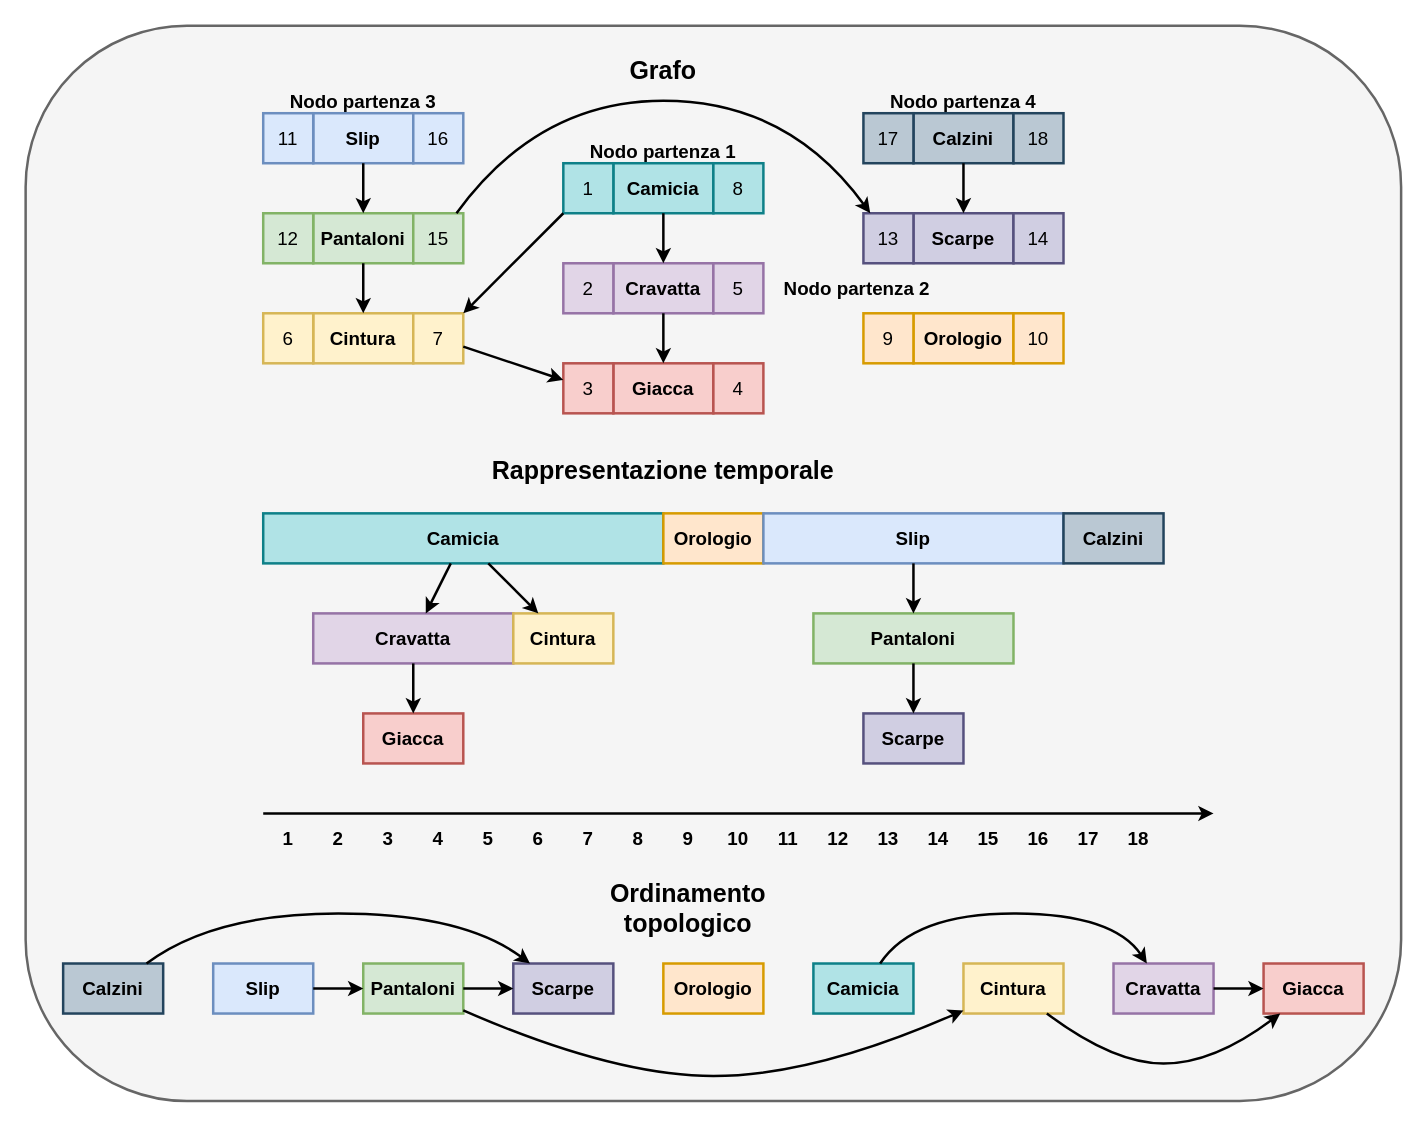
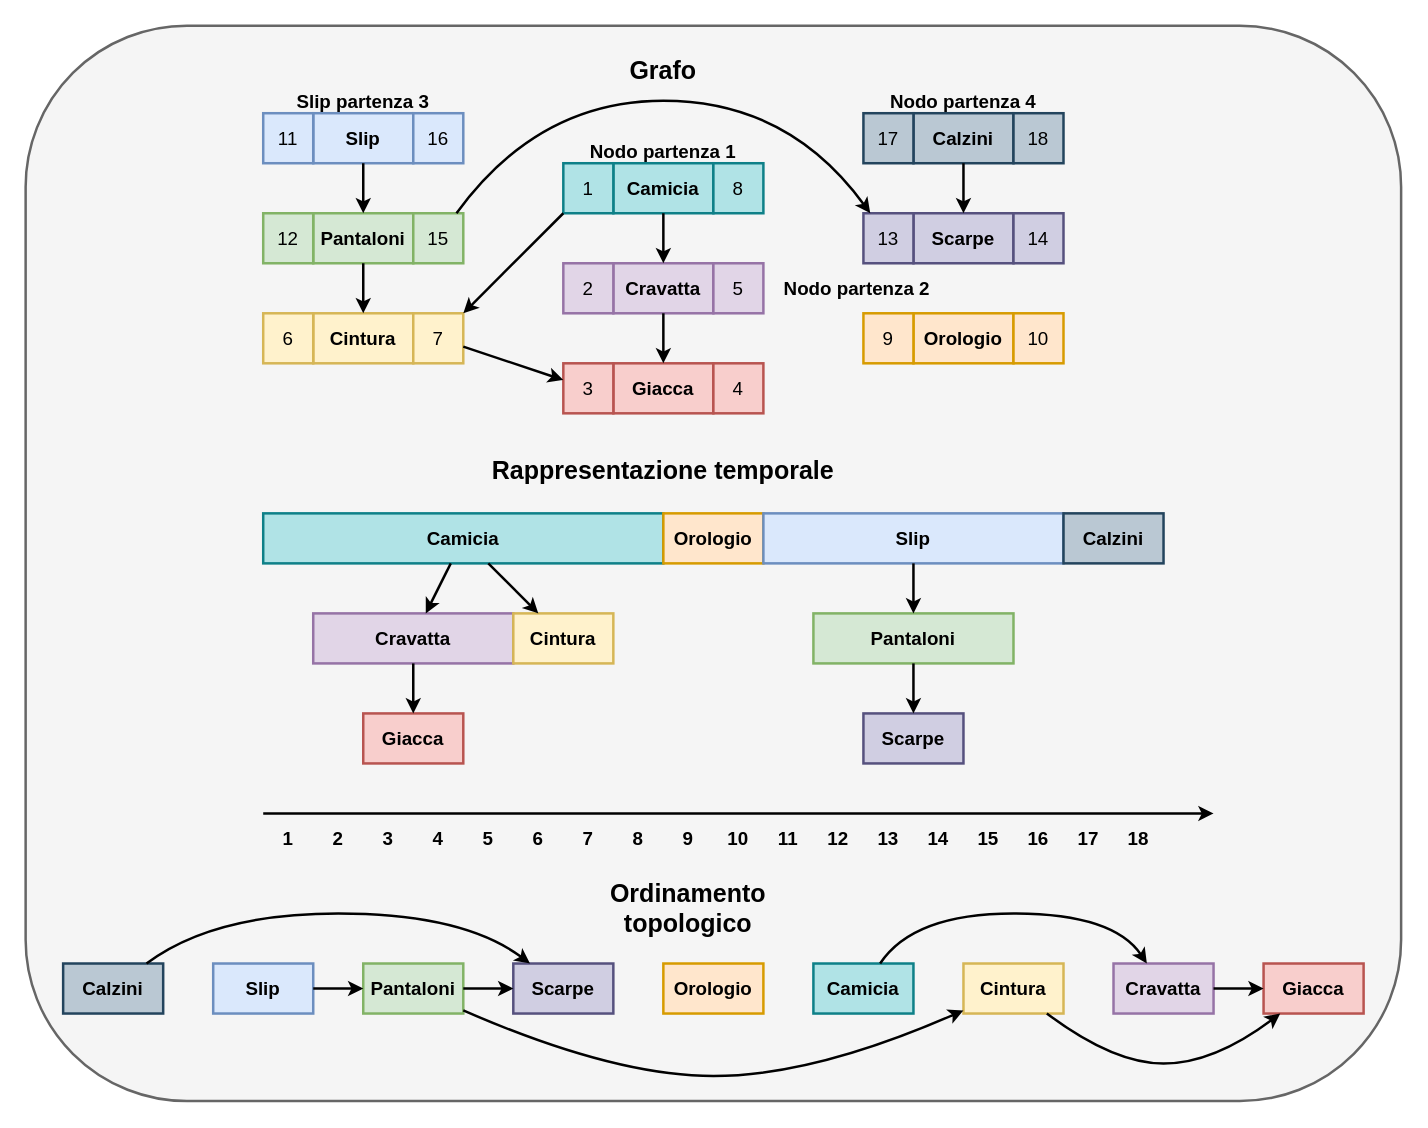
(363, 101) -> (363, 101)
